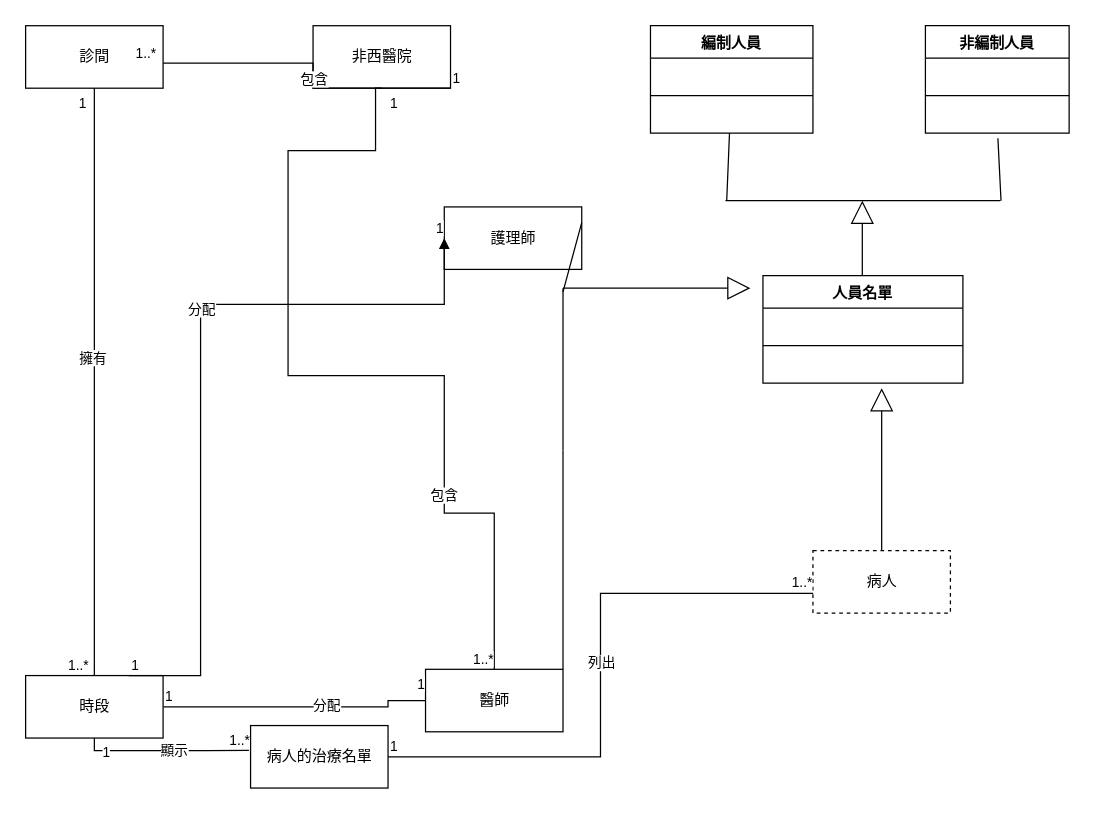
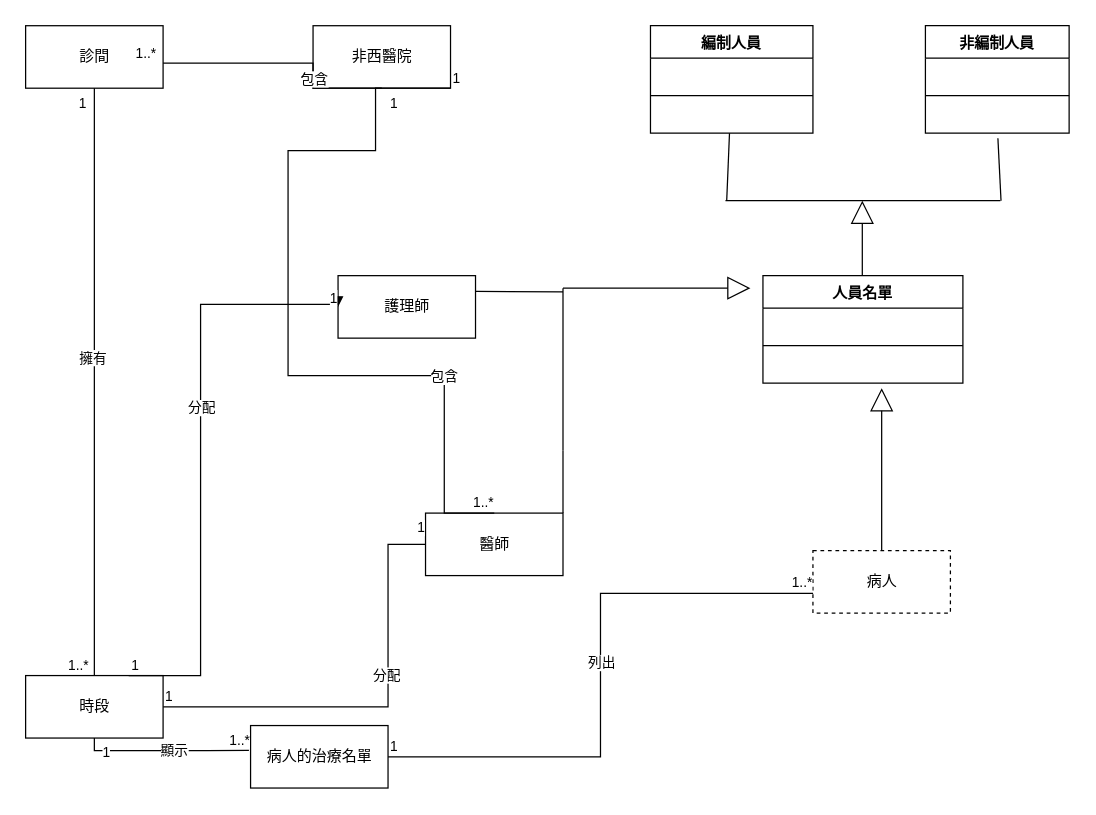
(513, 238) -> (407, 307)
(494, 701) -> (494, 544)
